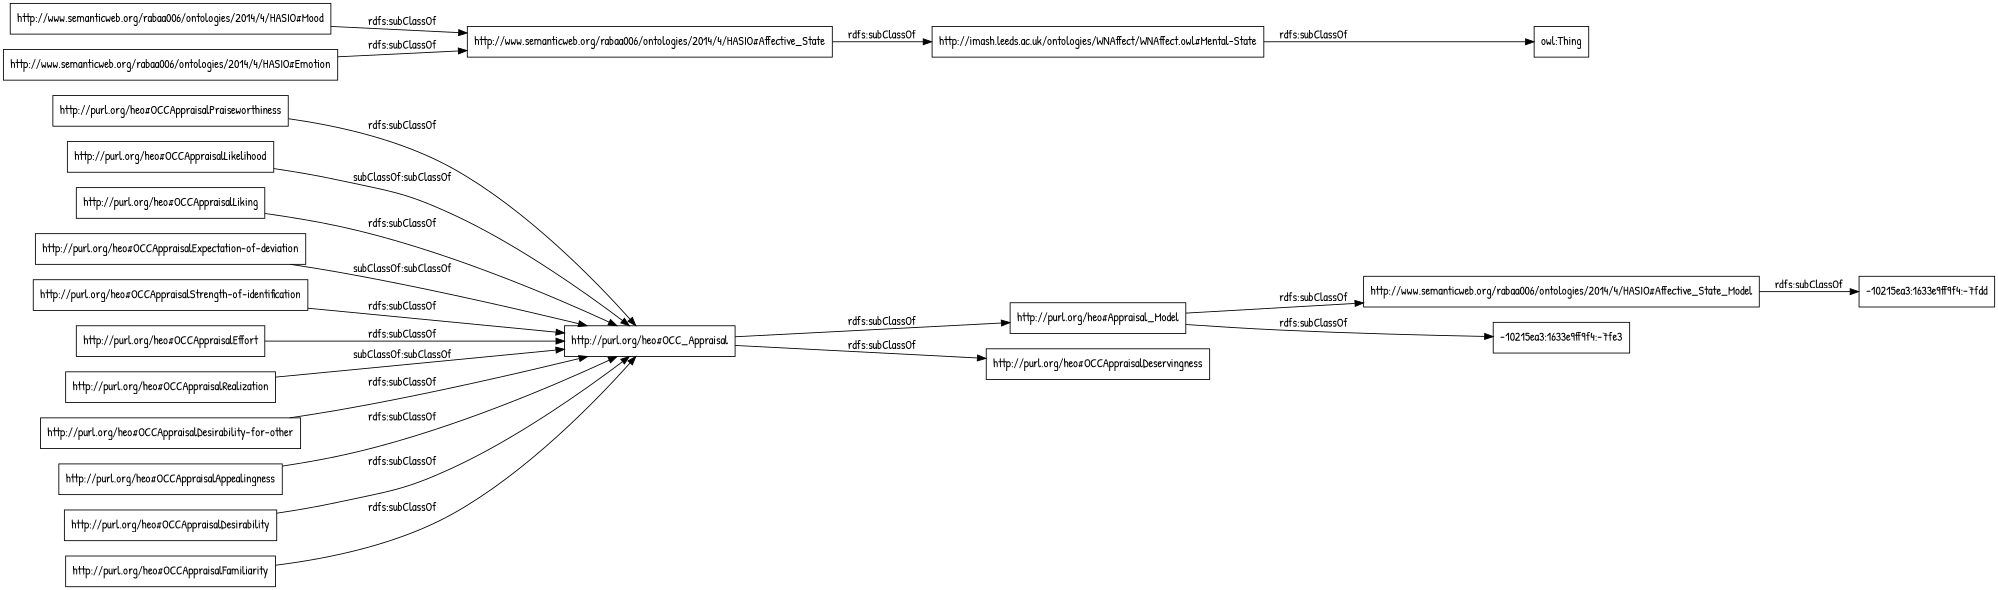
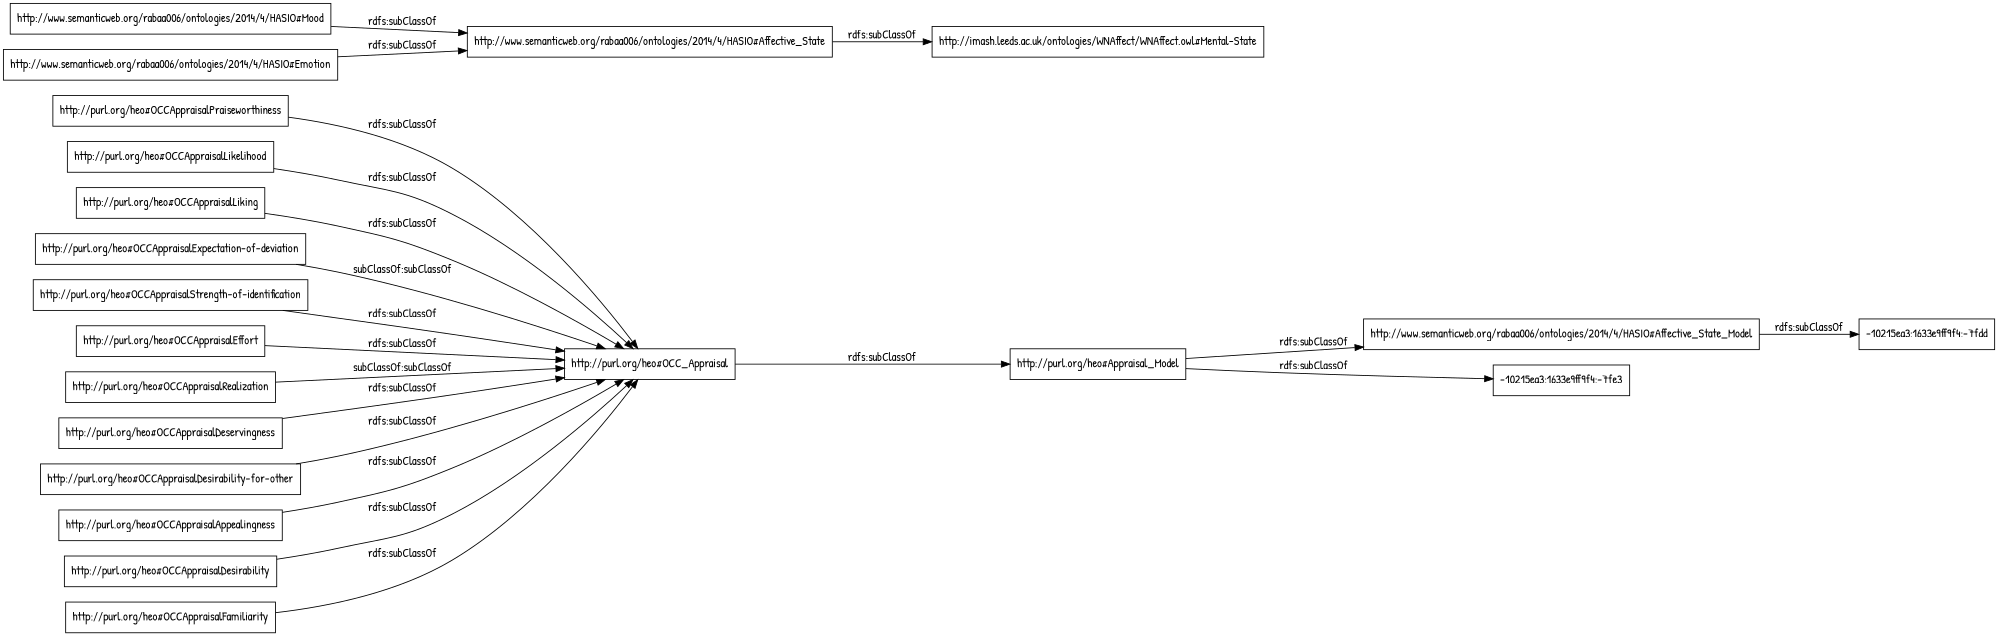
(1561, 42) -> none
(403, 178) -> (403, 178)
(856, 352) -> (419, 400)
